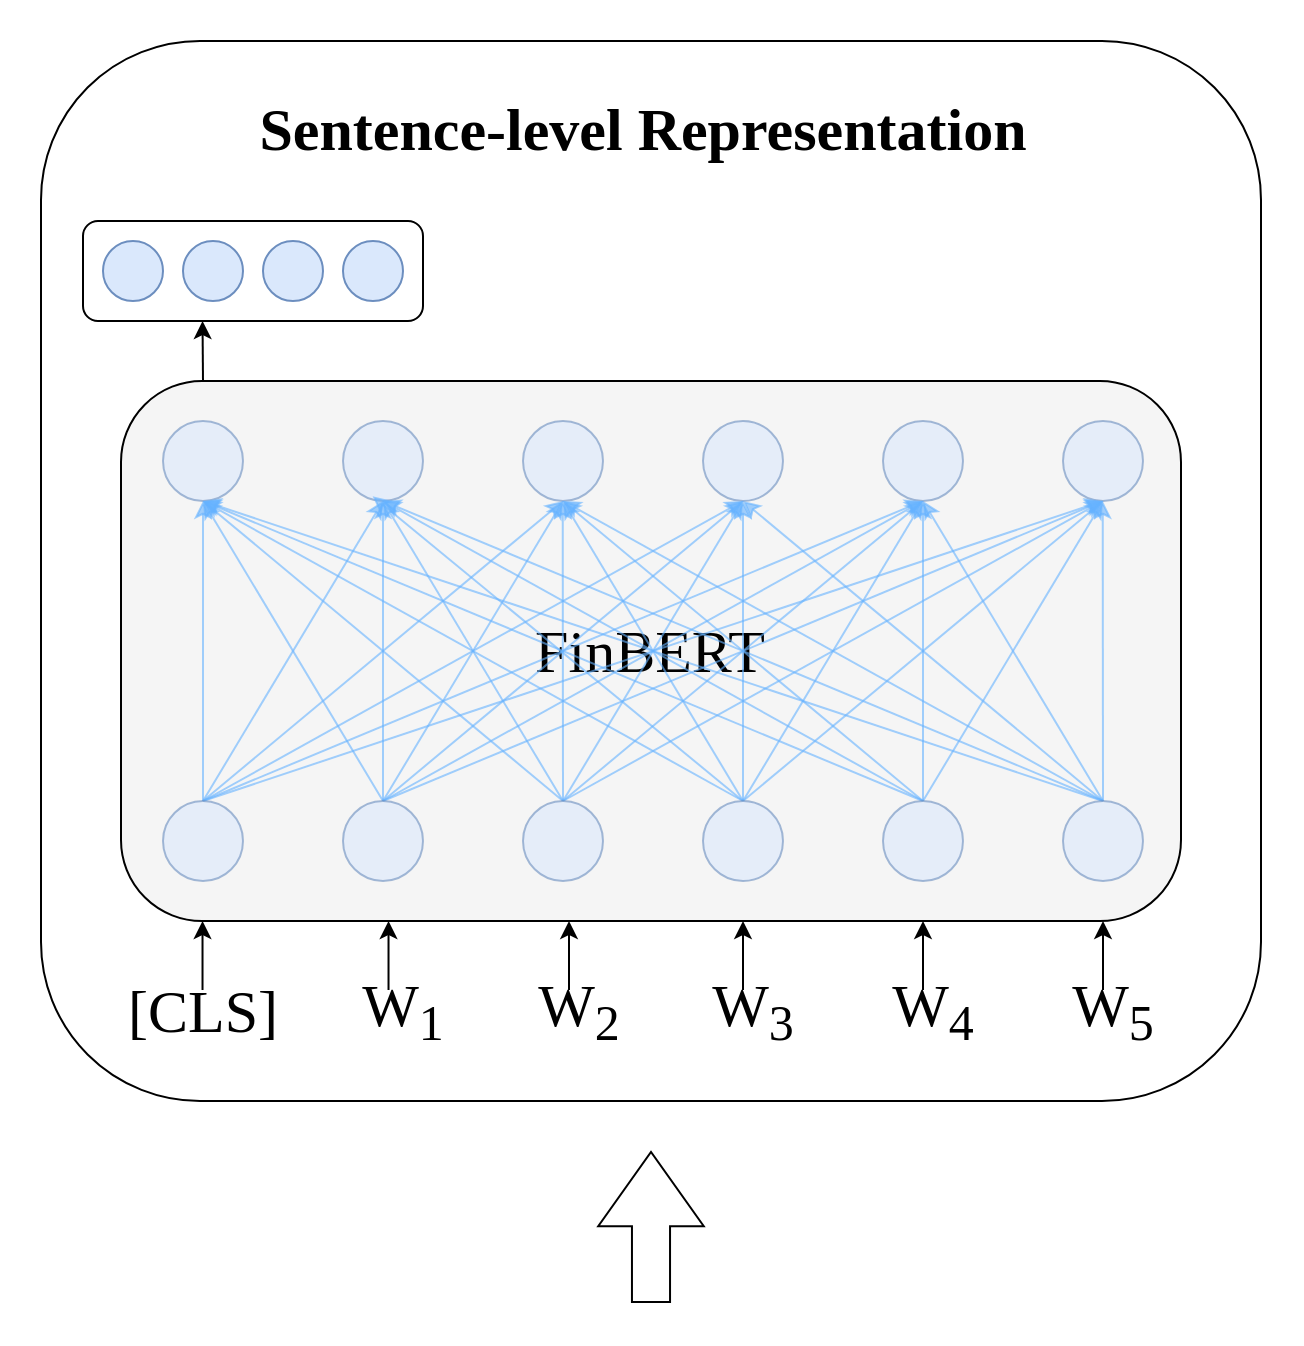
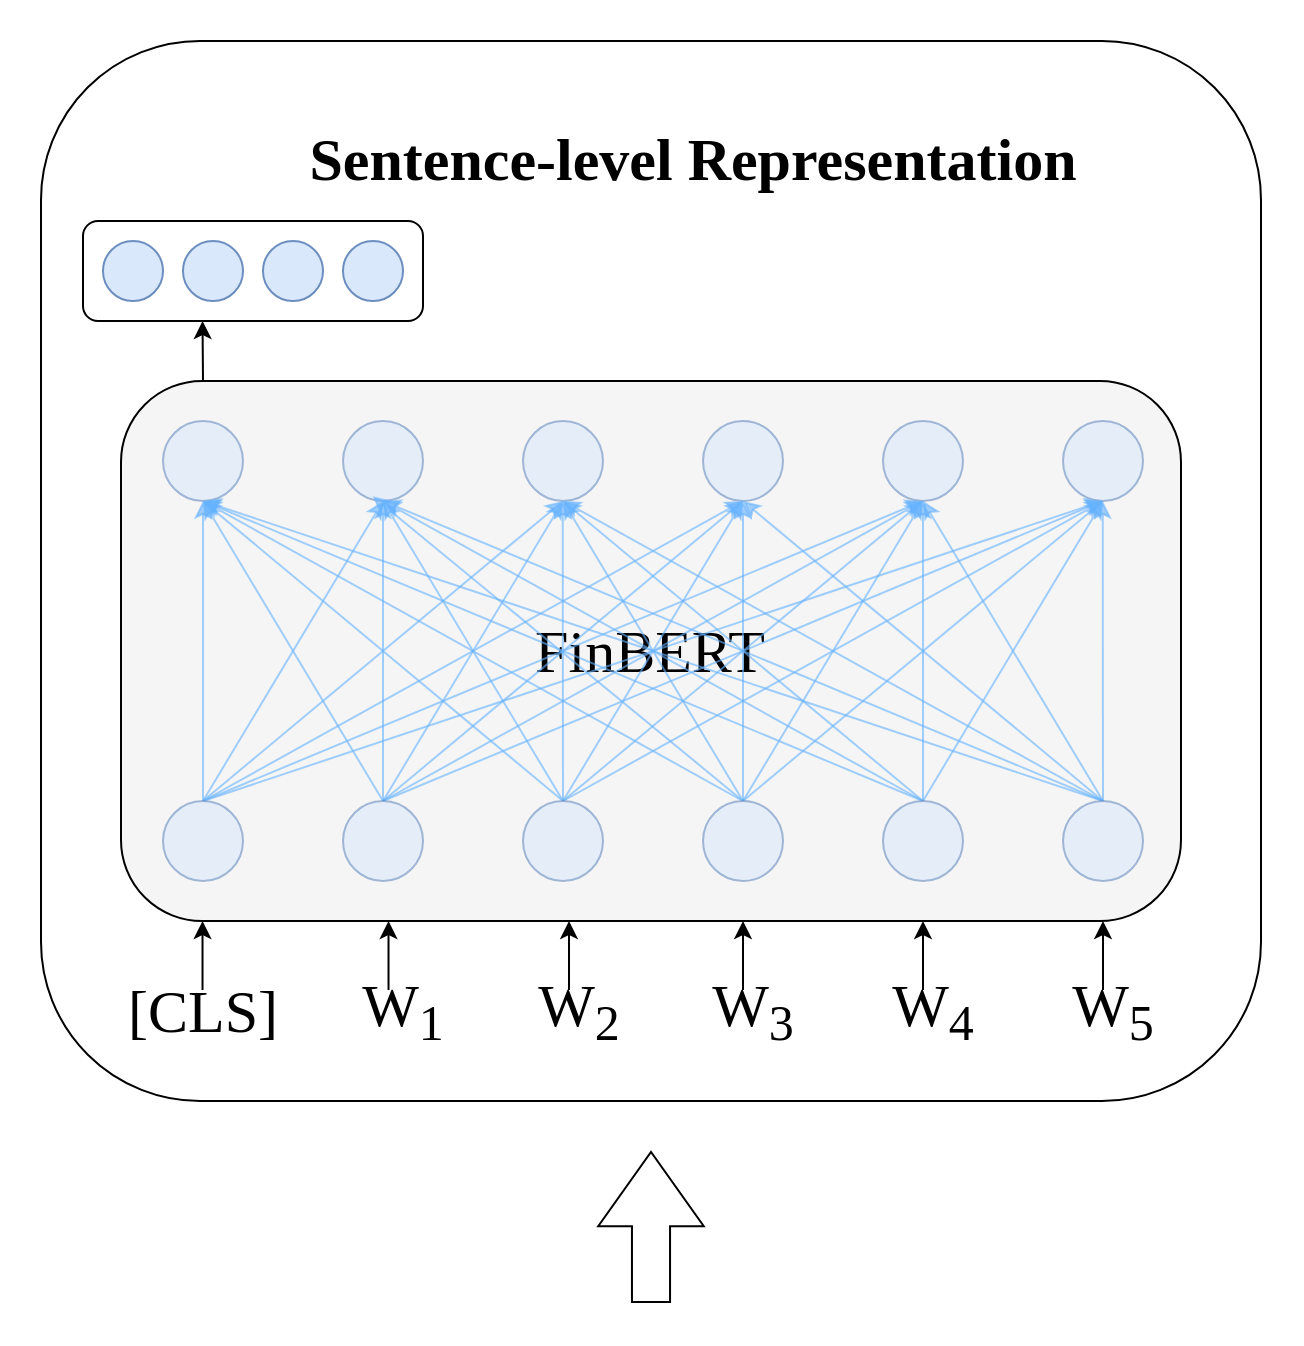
(643, 129) -> (693, 159)
